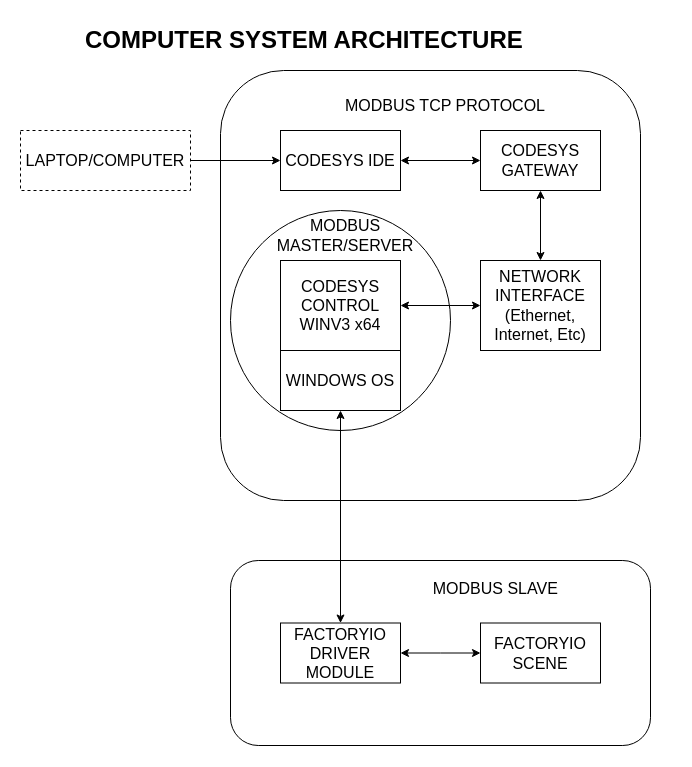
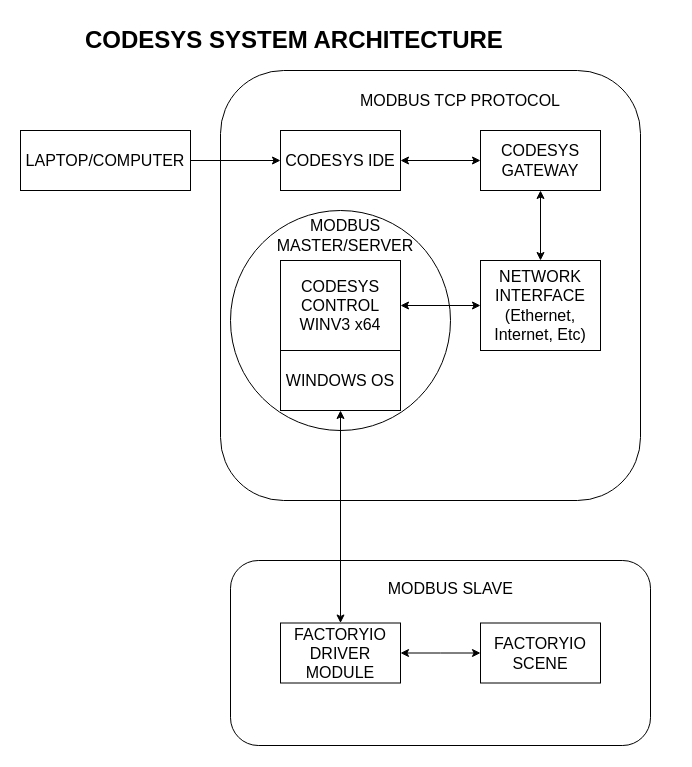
(176, 18) -> (173, 18)
(446, 106) -> (461, 101)
(106, 161) -> (106, 161)
(498, 588) -> (453, 588)
